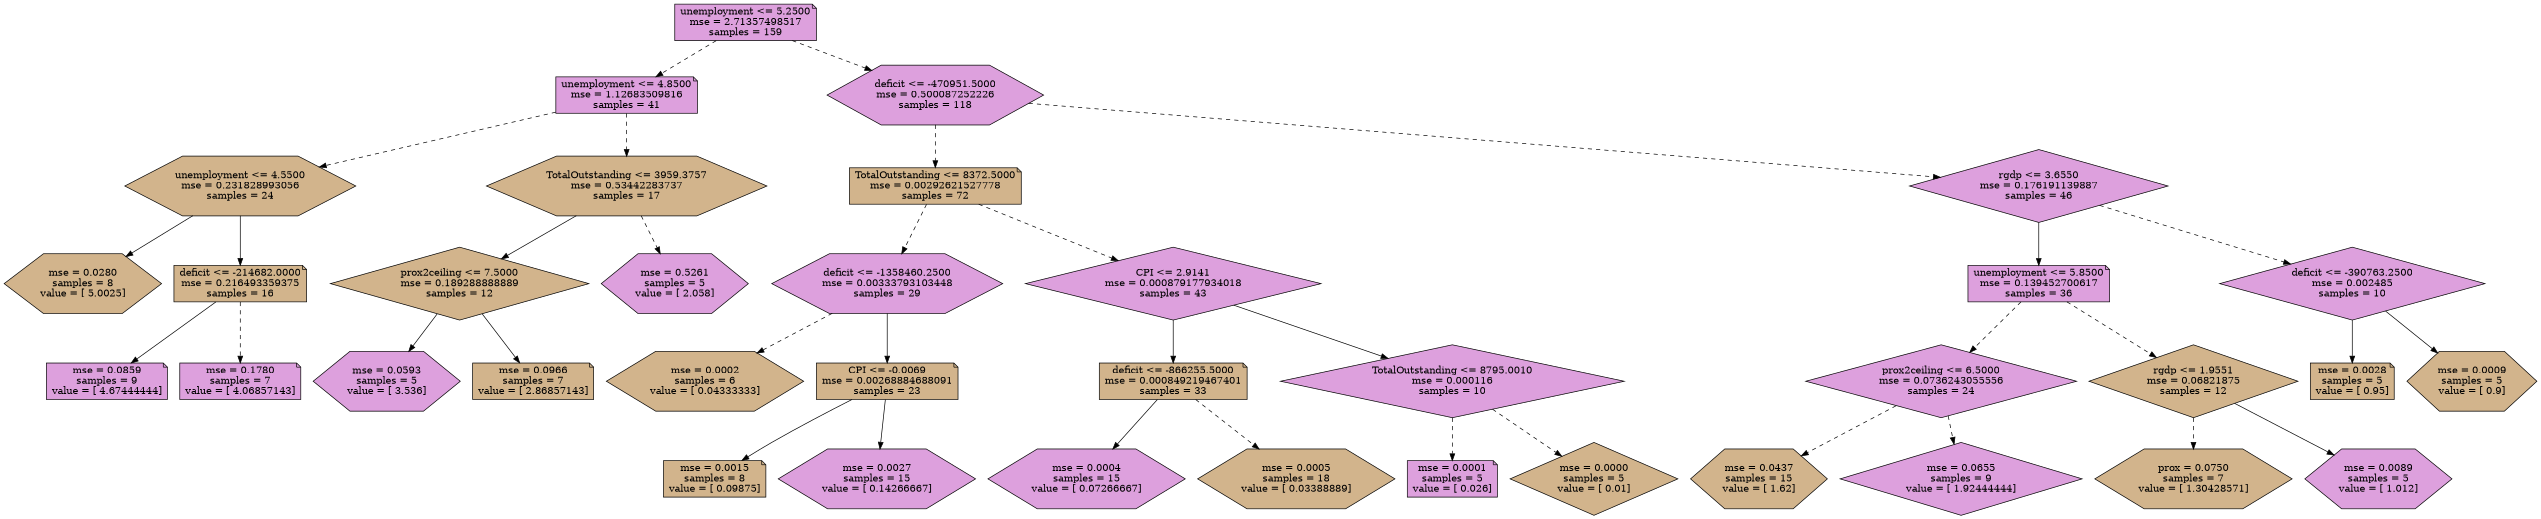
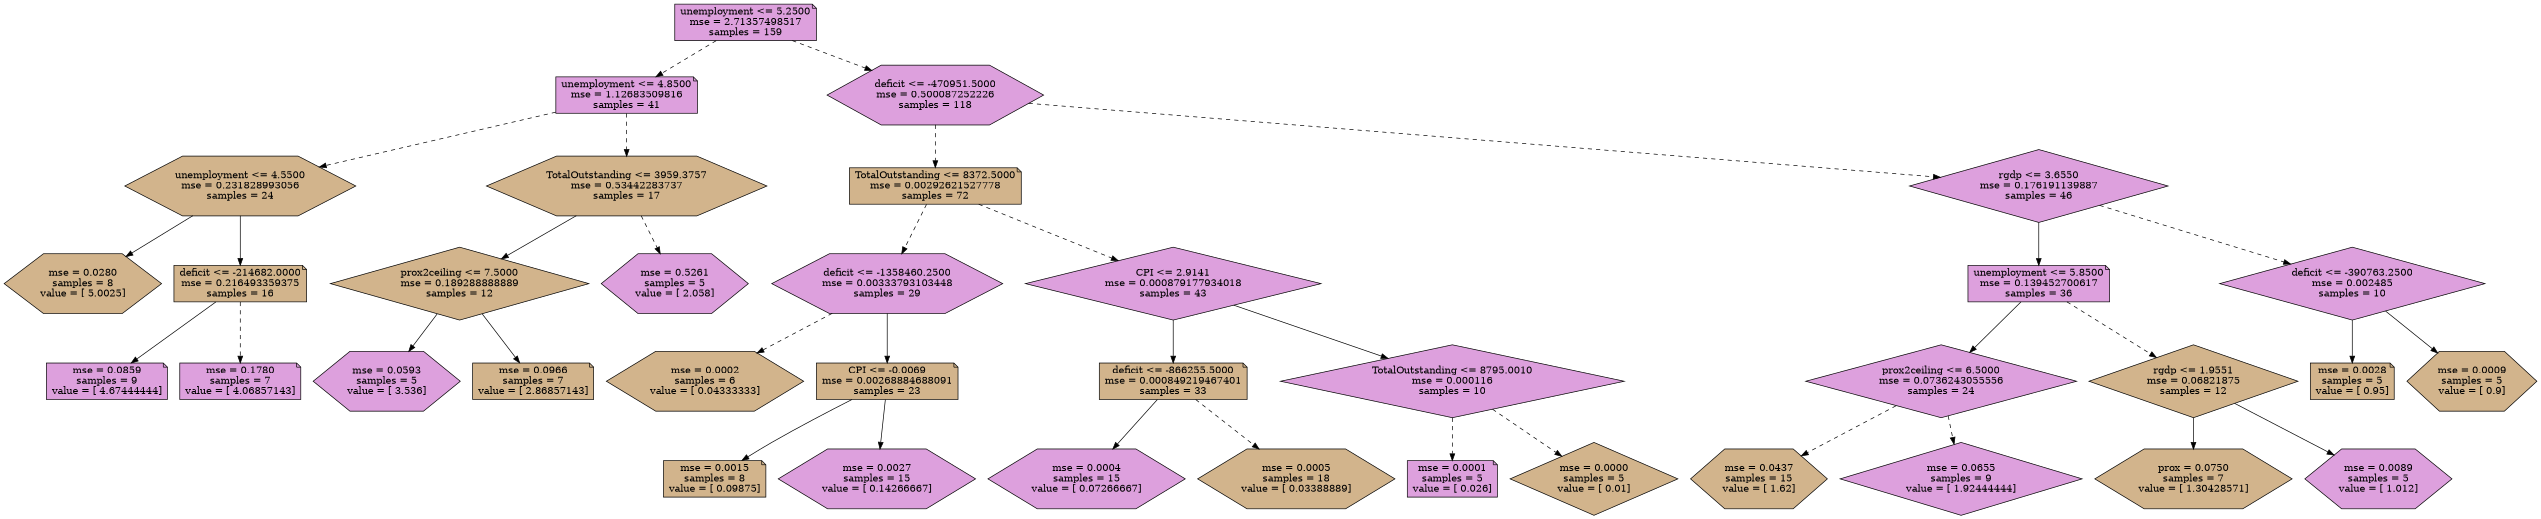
(1998, 325) -> (1998, 325)
(2193, 430) -> (2193, 430)
